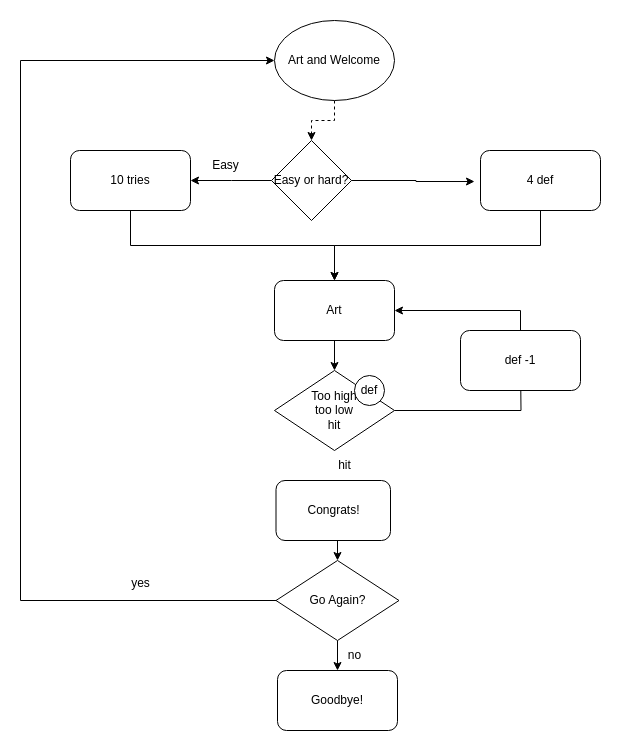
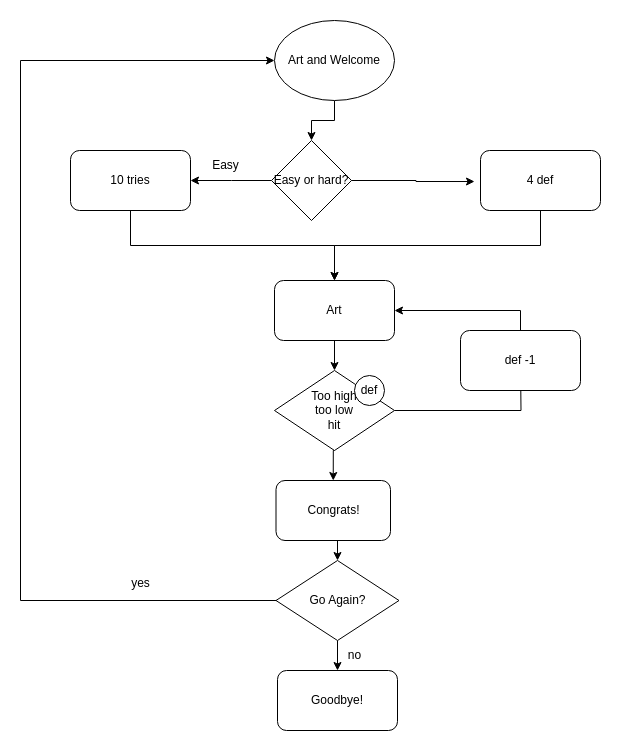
(327, 121) -> (327, 121)
none -> (333, 462)
(345, 466) -> none
